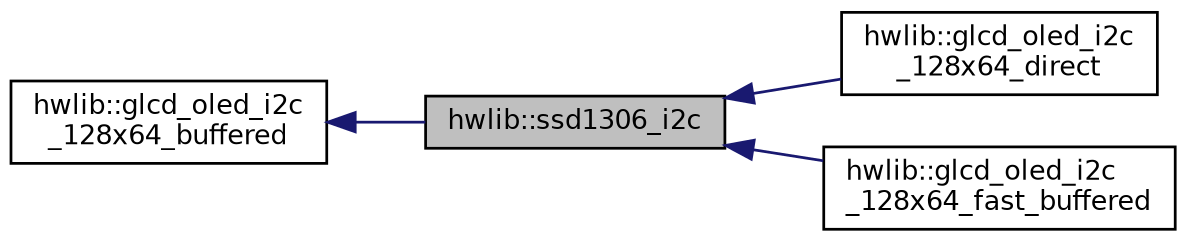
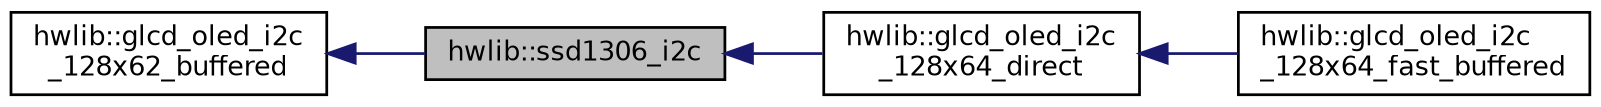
(169, 122) -> (169, 54)
(788, 155) -> (1203, 54)
